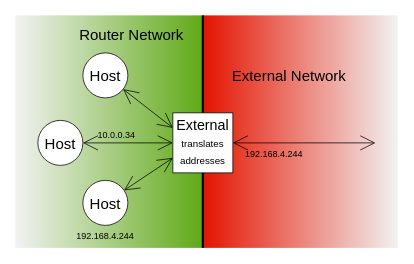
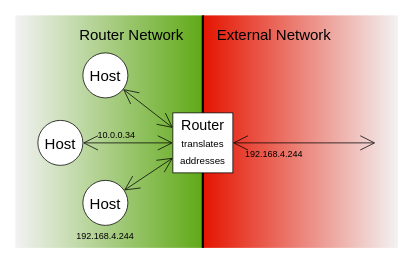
(289, 75) -> (274, 34)
(203, 143) -> (203, 143)
